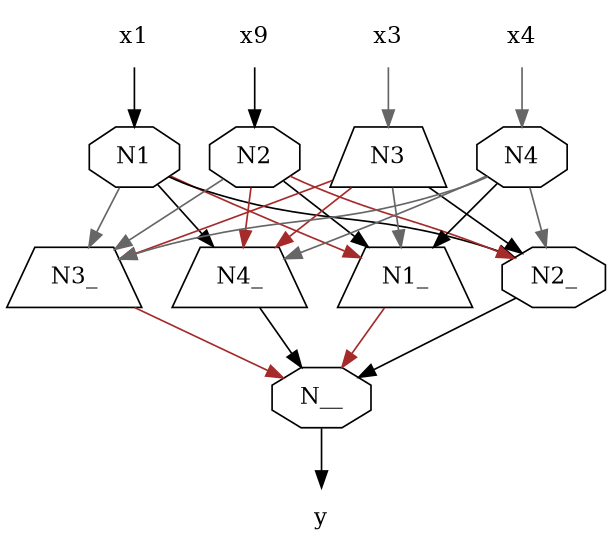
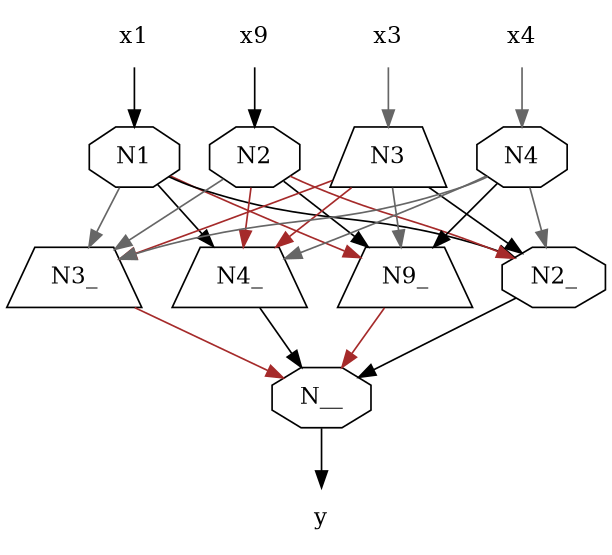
(405, 277) -> (405, 277)
